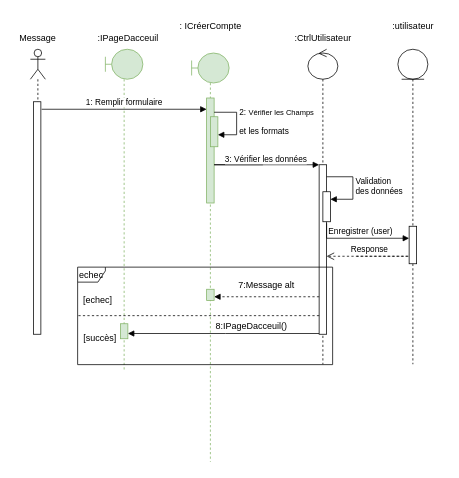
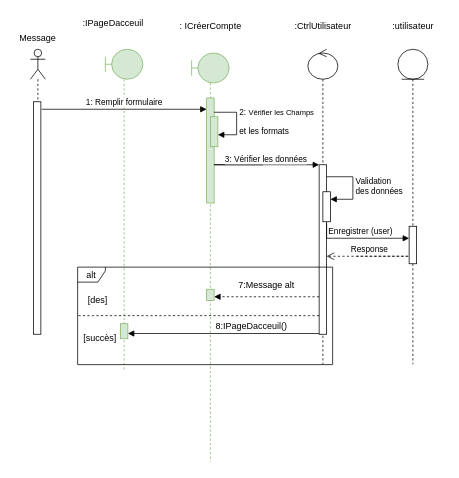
(128, 38) -> (113, 23)
(323, 38) -> (323, 27)
(92, 275) -> (92, 275)
(98, 300) -> (98, 300)
